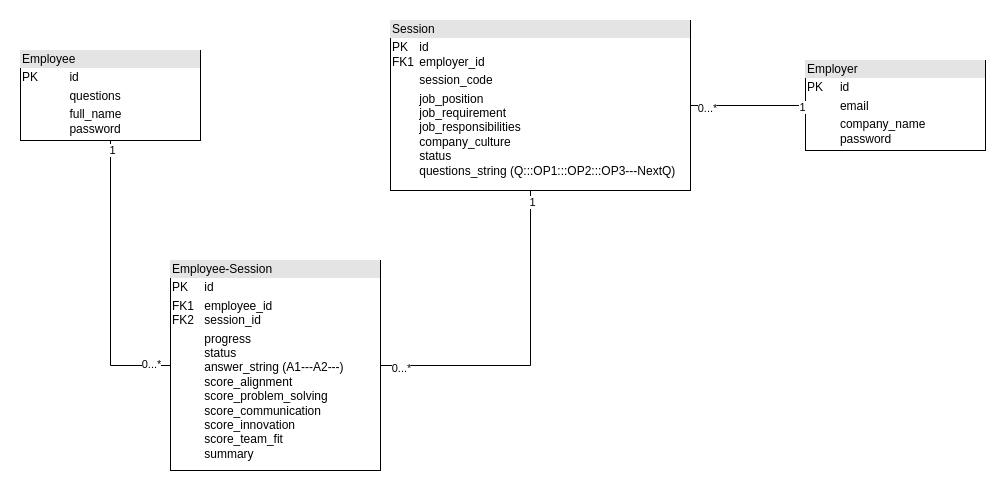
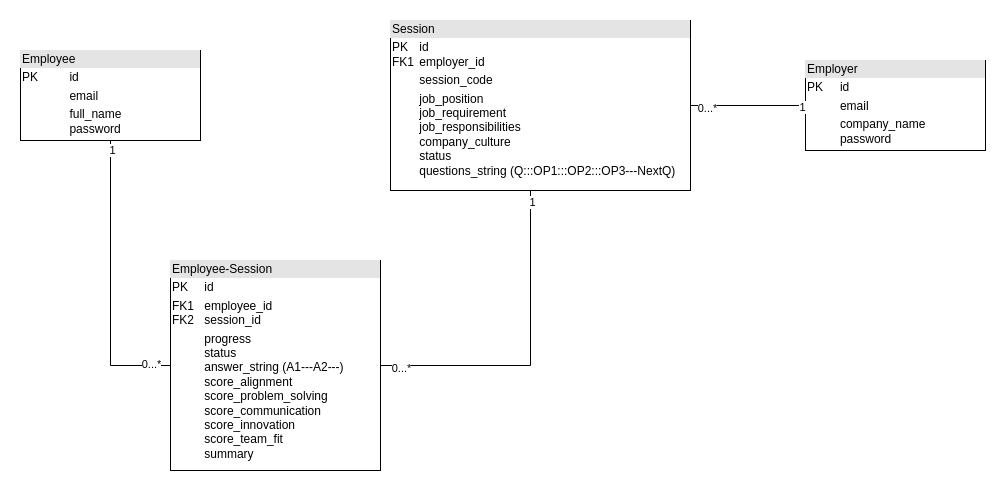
(49, 87) -> (48, 87)
